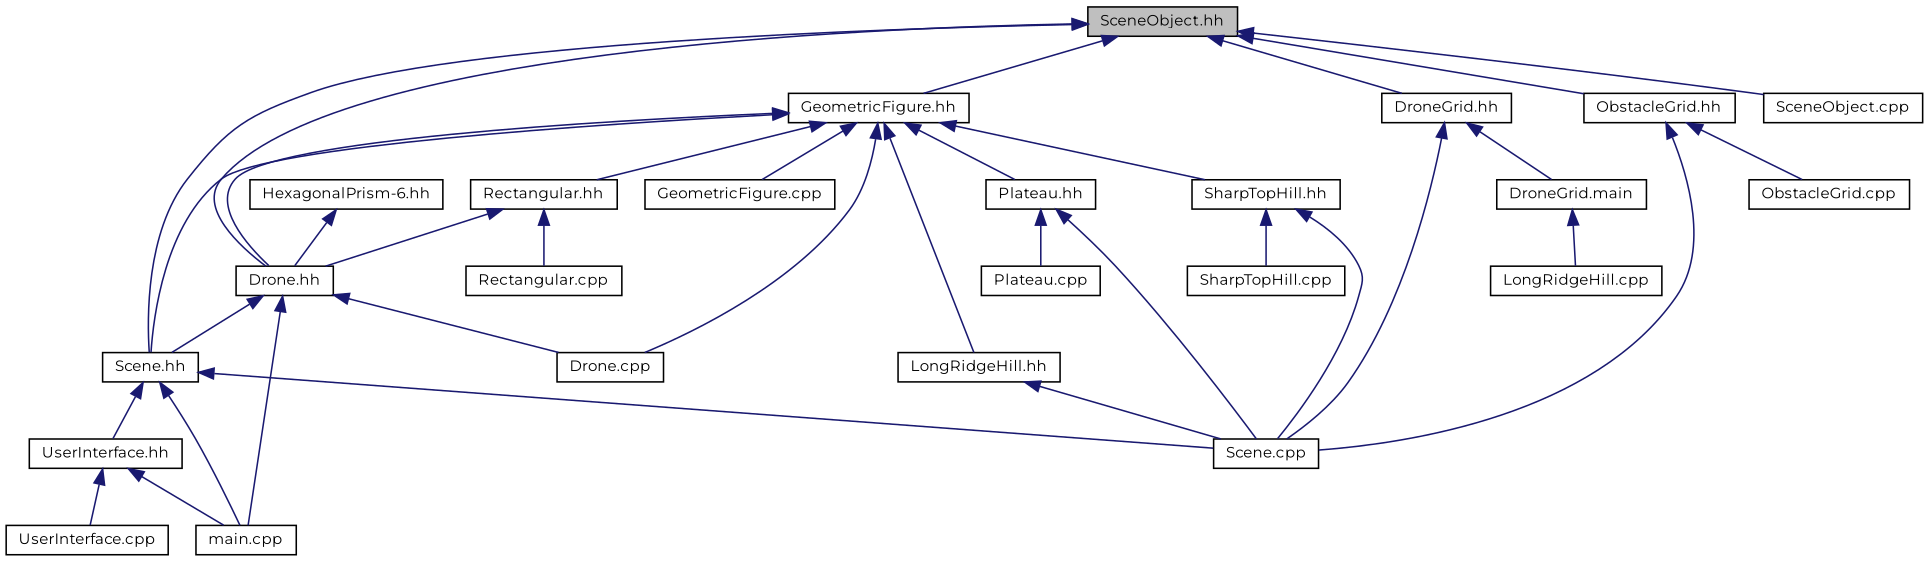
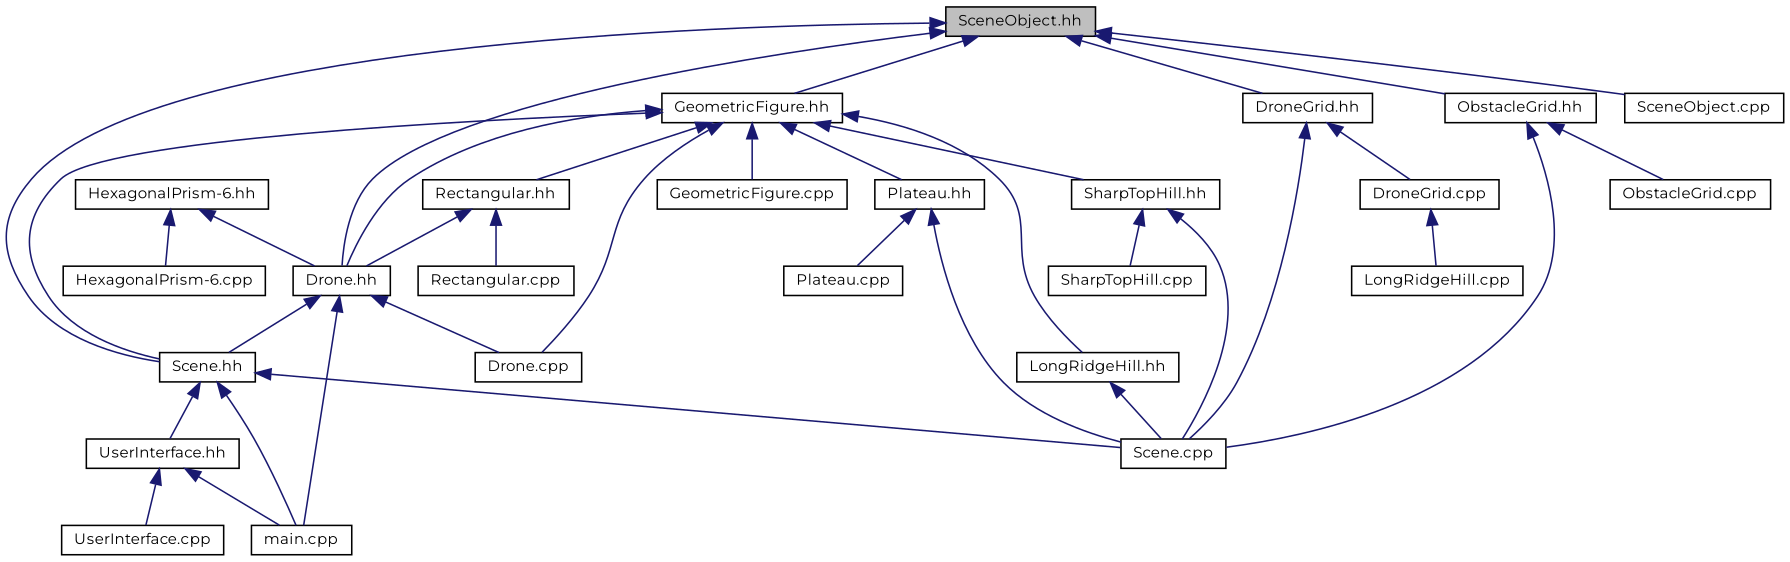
(1572, 194) -> (1430, 194)
none -> (164, 281)
